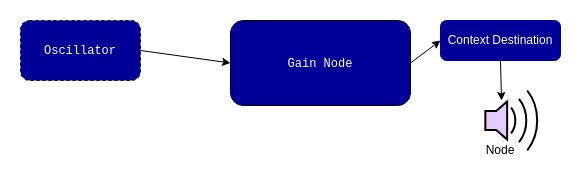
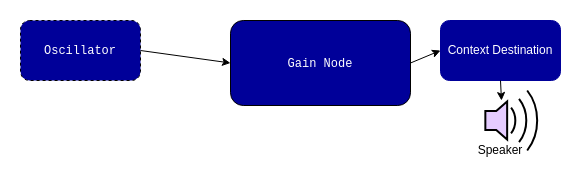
(501, 41) -> (501, 51)
(501, 151) -> (501, 151)
